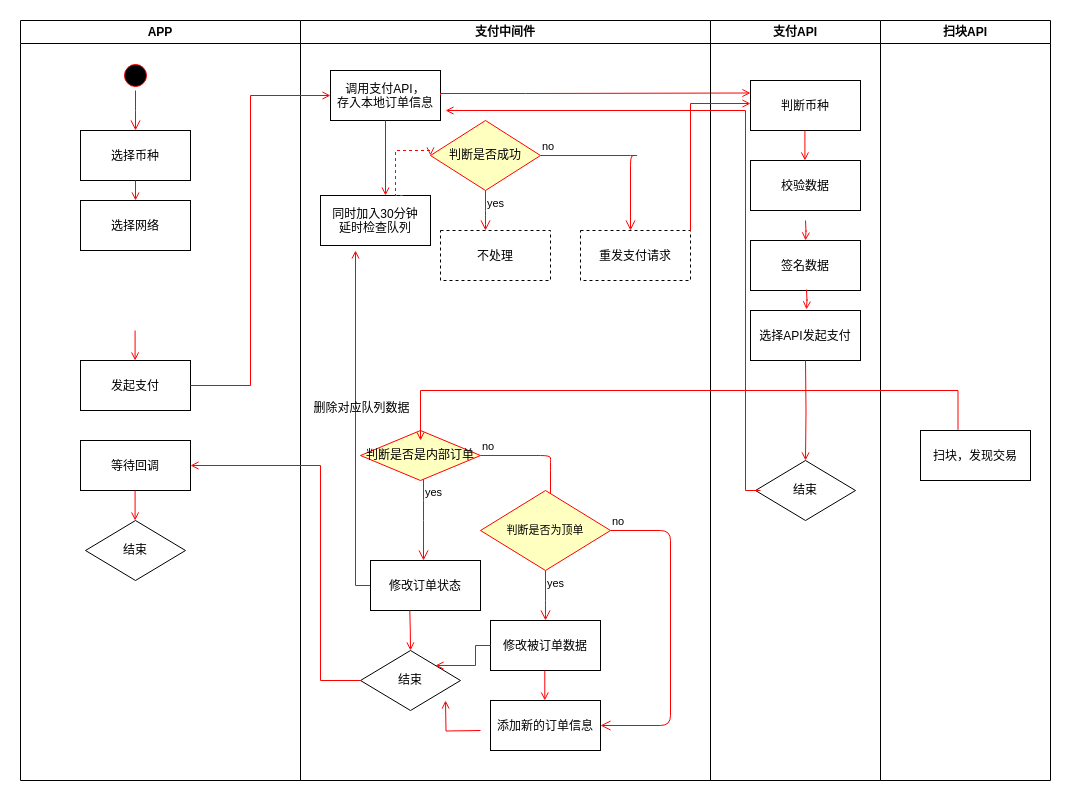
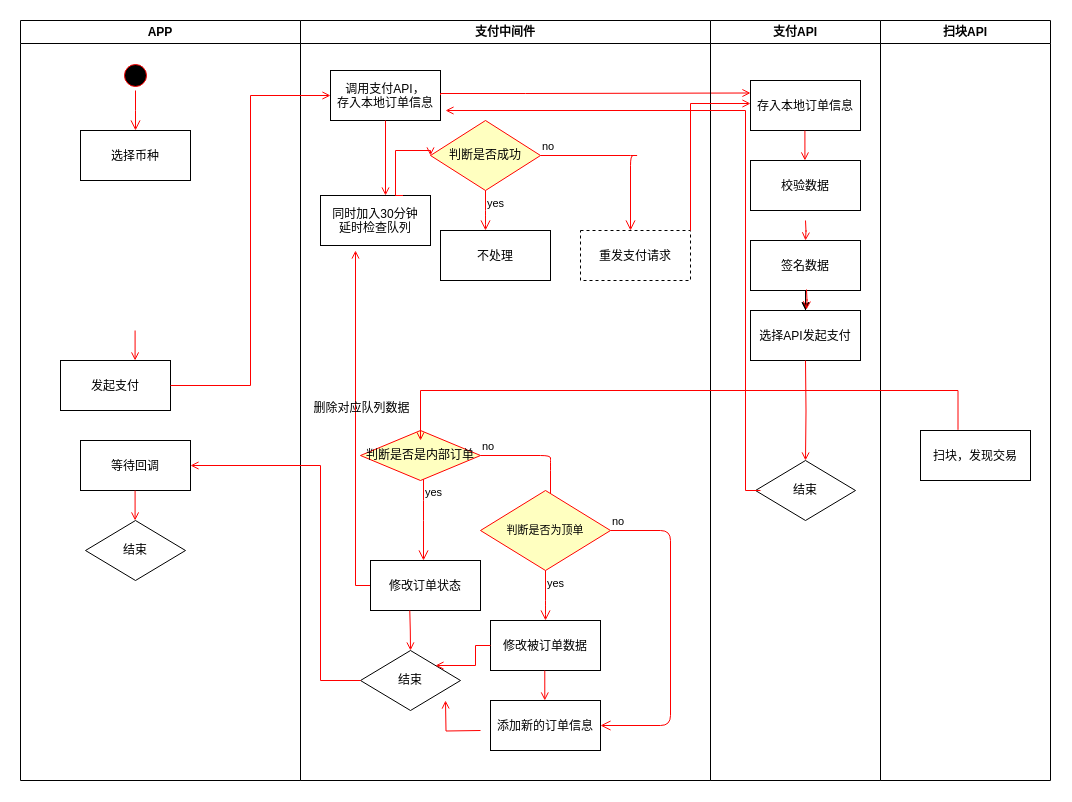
(805, 106) -> (805, 106)
(396, 158) -> (396, 158)
(136, 189) -> none
(136, 226) -> none
(496, 256) -> (496, 256)
none -> (806, 311)
(136, 386) -> (116, 386)
